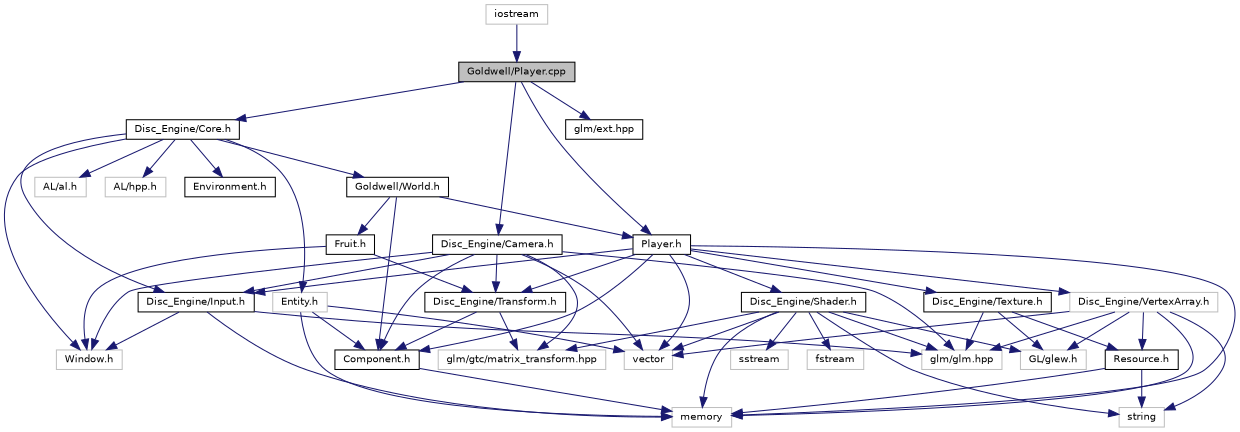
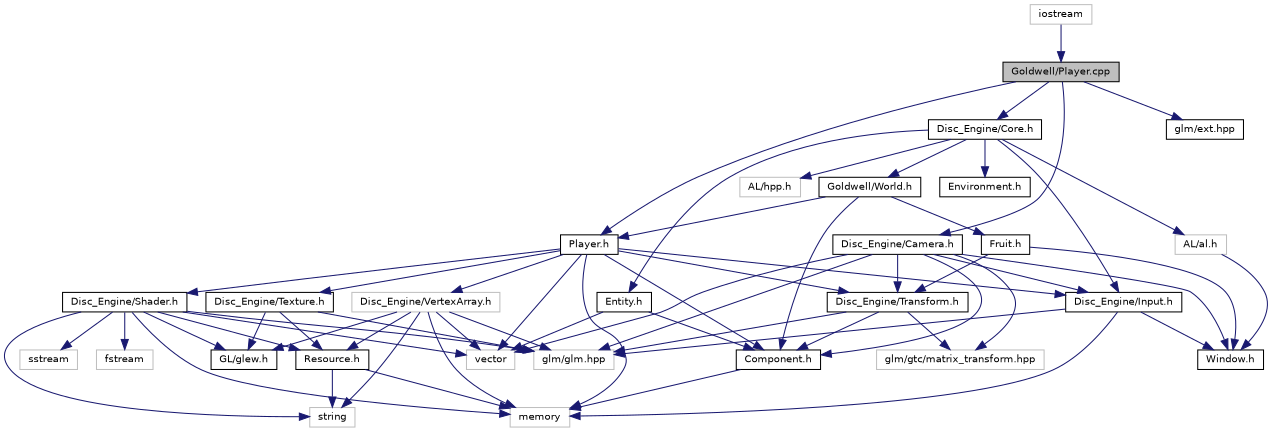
(6, 210) -> (1264, 291)
(300, 302) -> (624, 302)
none -> (747, 329)
(668, 330) -> (224, 330)
(89, 360) -> (1231, 360)
(1053, 360) -> (244, 360)
(459, 405) -> none
